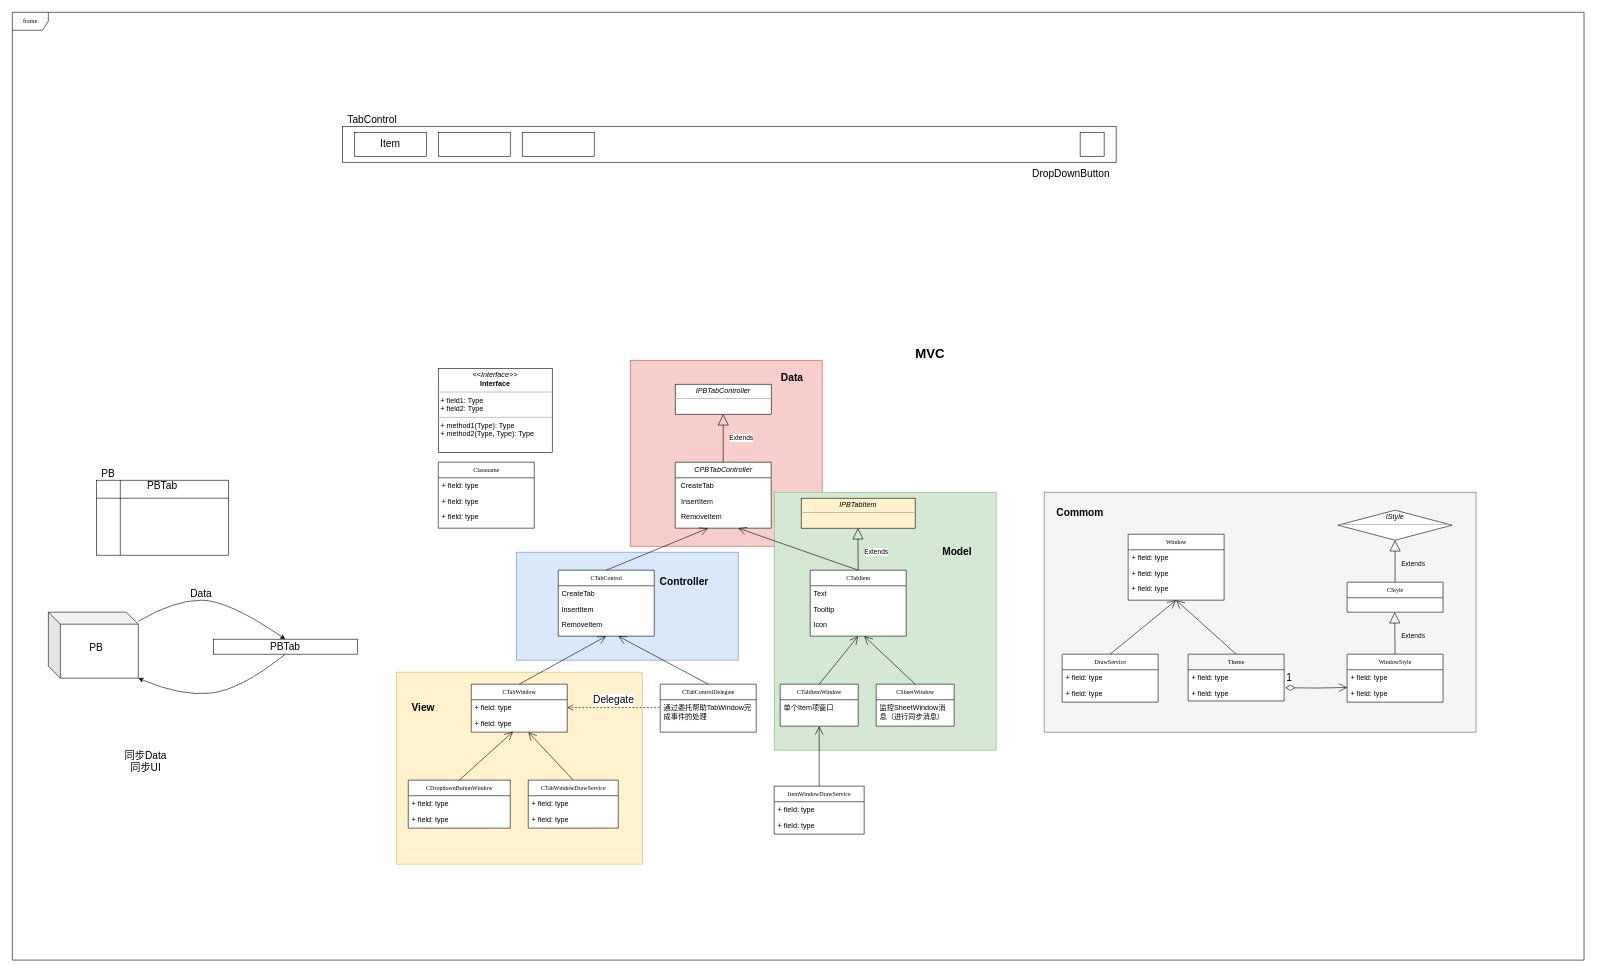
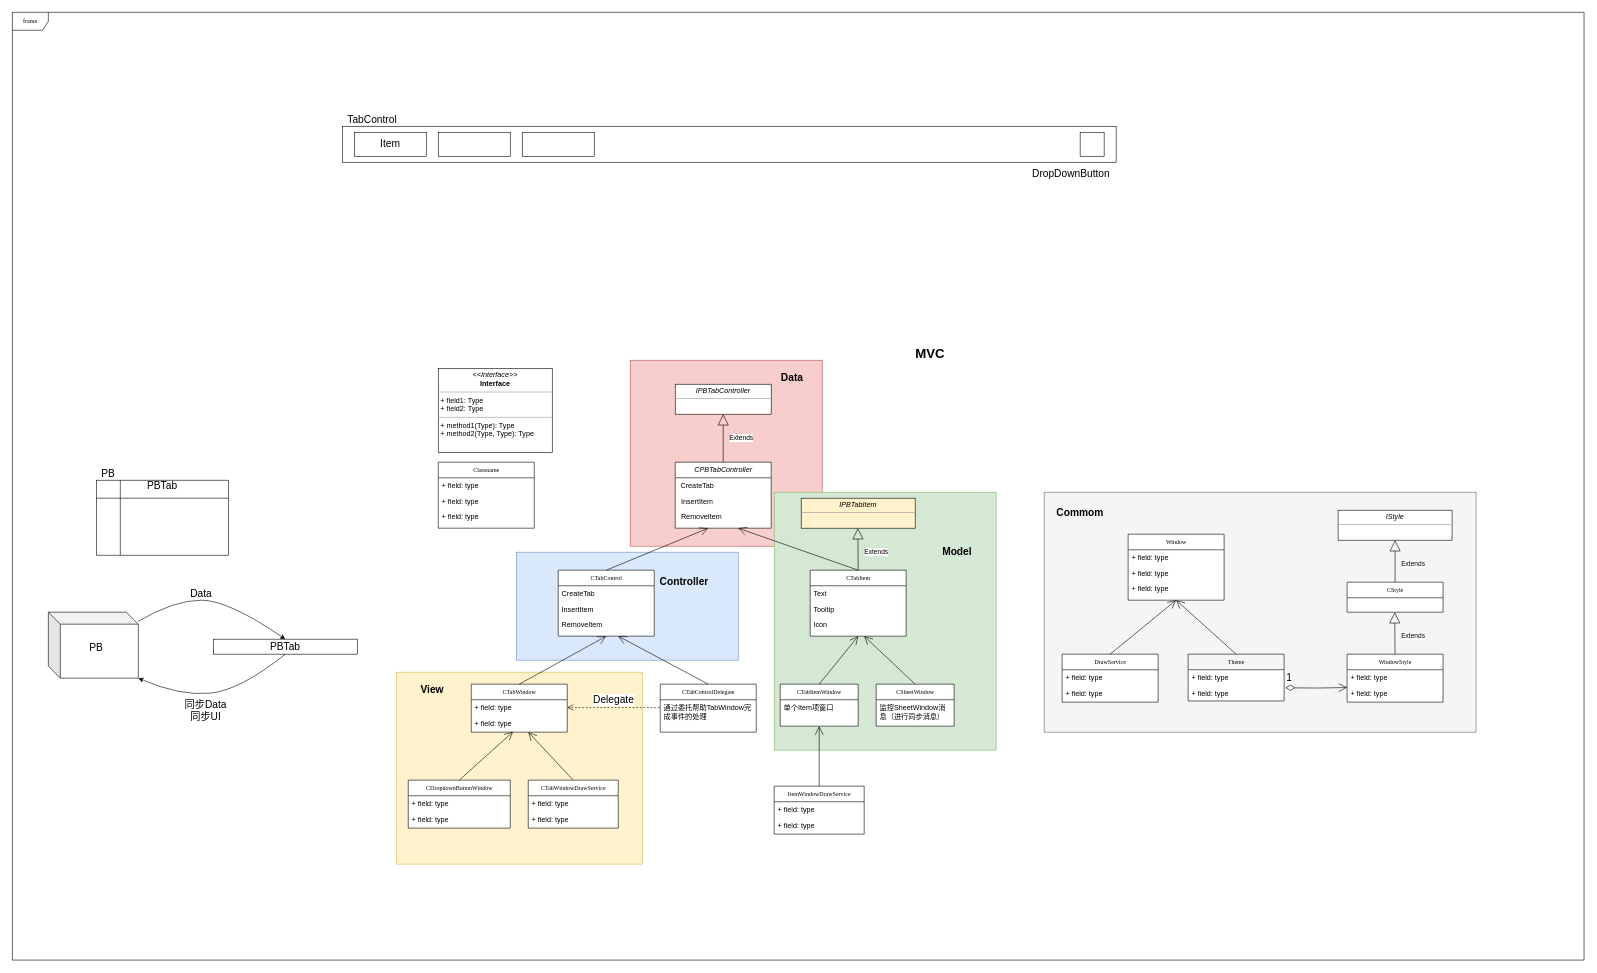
(1395, 525) -> (1395, 525)
(423, 708) -> (432, 690)
(146, 762) -> (206, 711)
